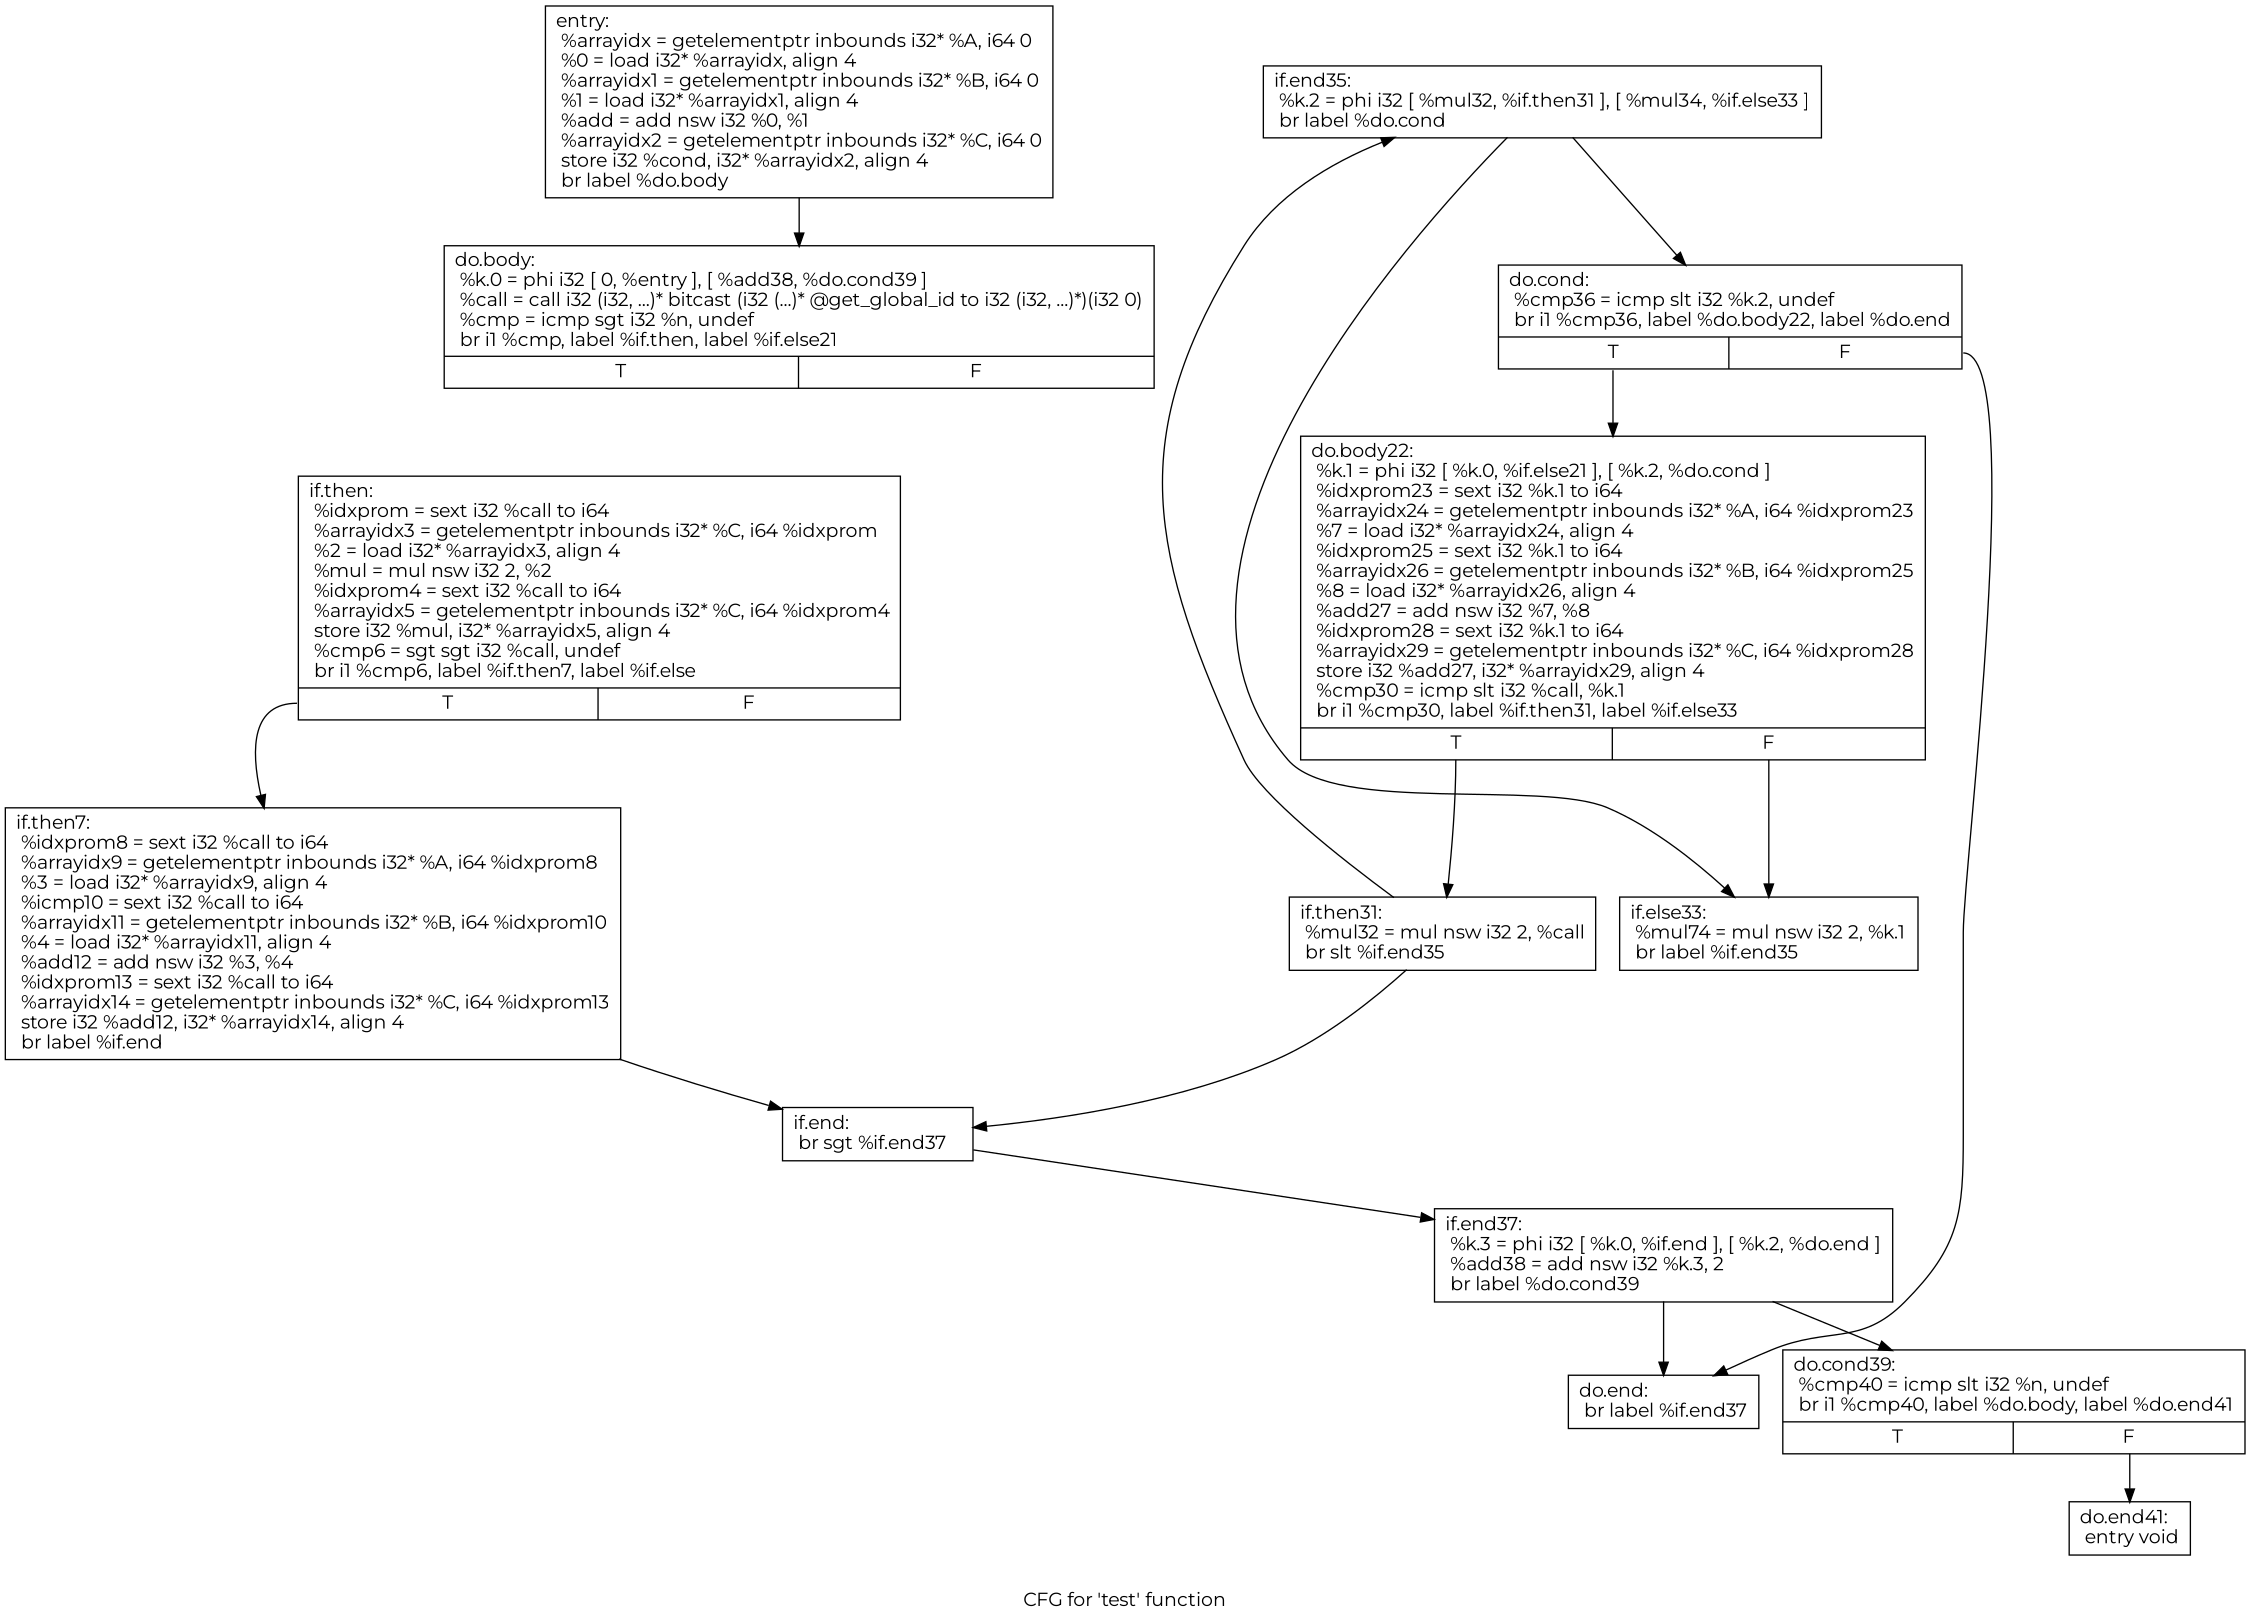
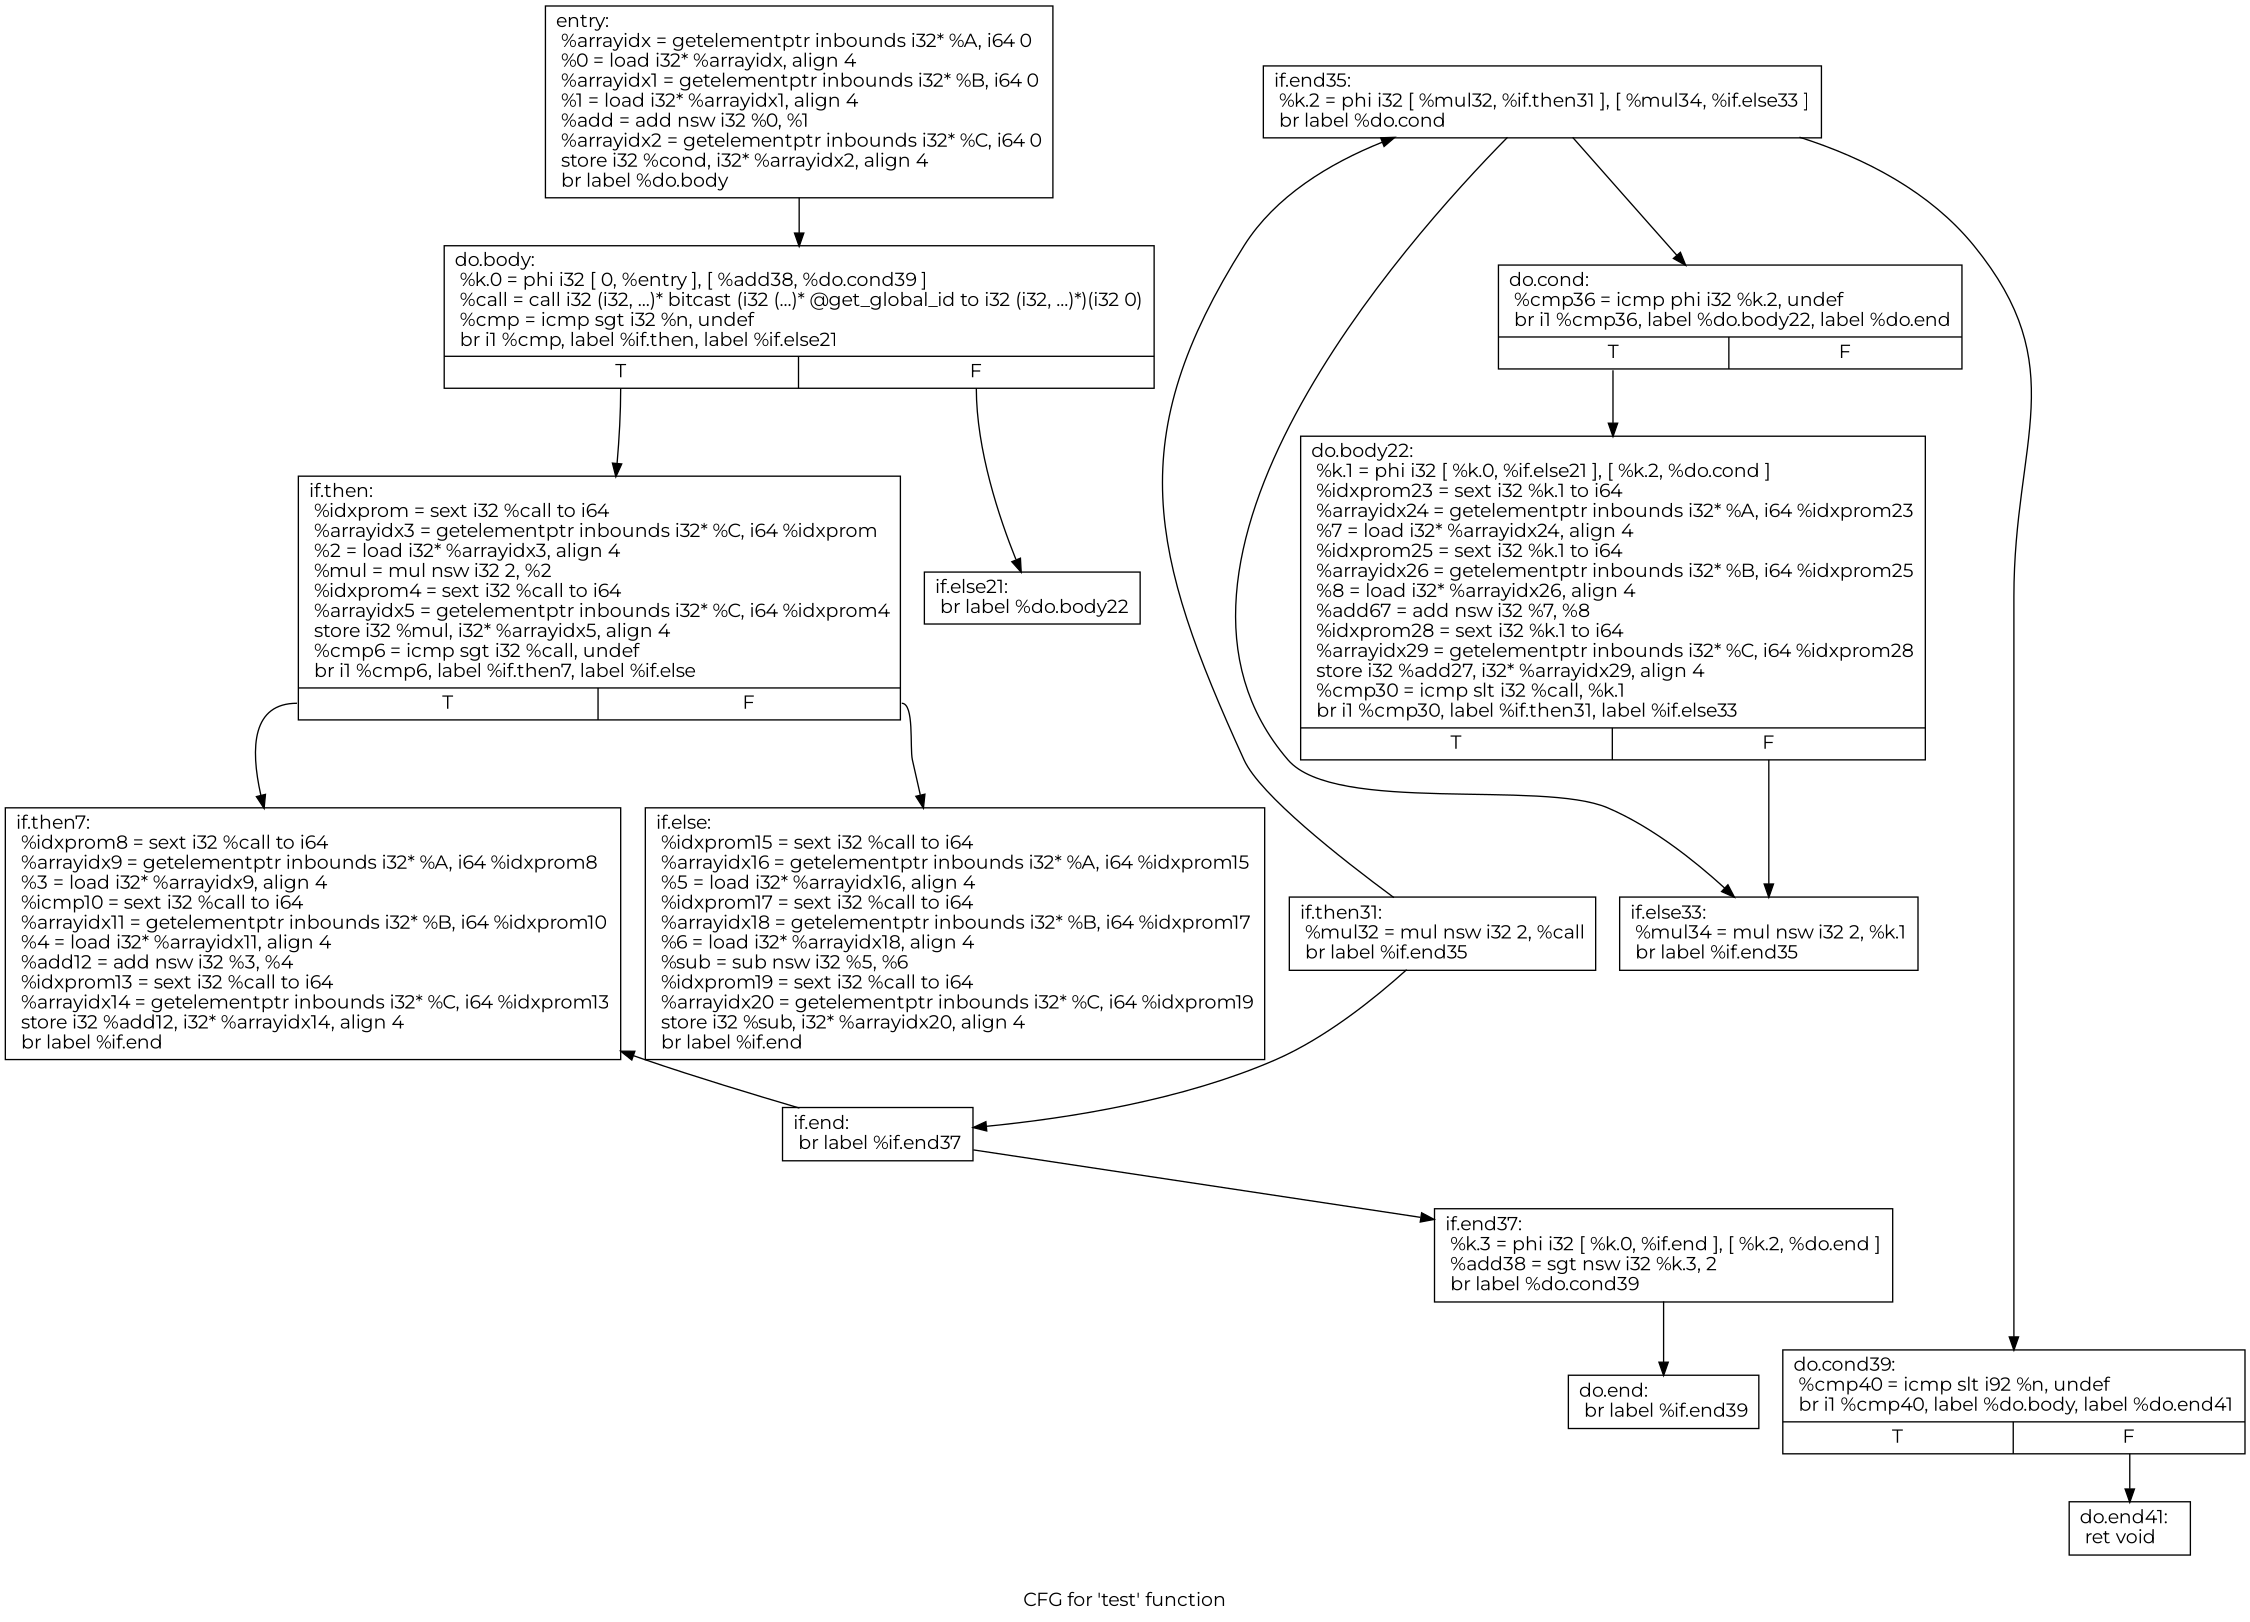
(1672, 300) -> (1676, 300)
none -> (620, 426)
none -> (1032, 598)
(1451, 611) -> (1451, 611)
(465, 651) -> (474, 651)
(1454, 822) -> none
(1964, 929) -> none
(1768, 933) -> (1769, 933)
none -> (955, 934)
(1373, 953) -> (1385, 953)
(694, 1083) -> (716, 1083)
(870, 1143) -> (878, 1143)
(1585, 1265) -> (1582, 1265)
(1826, 1323) -> (2014, 680)
(1951, 1385) -> (1952, 1385)
(1664, 1411) -> (1664, 1411)
(2130, 1538) -> (2118, 1538)
